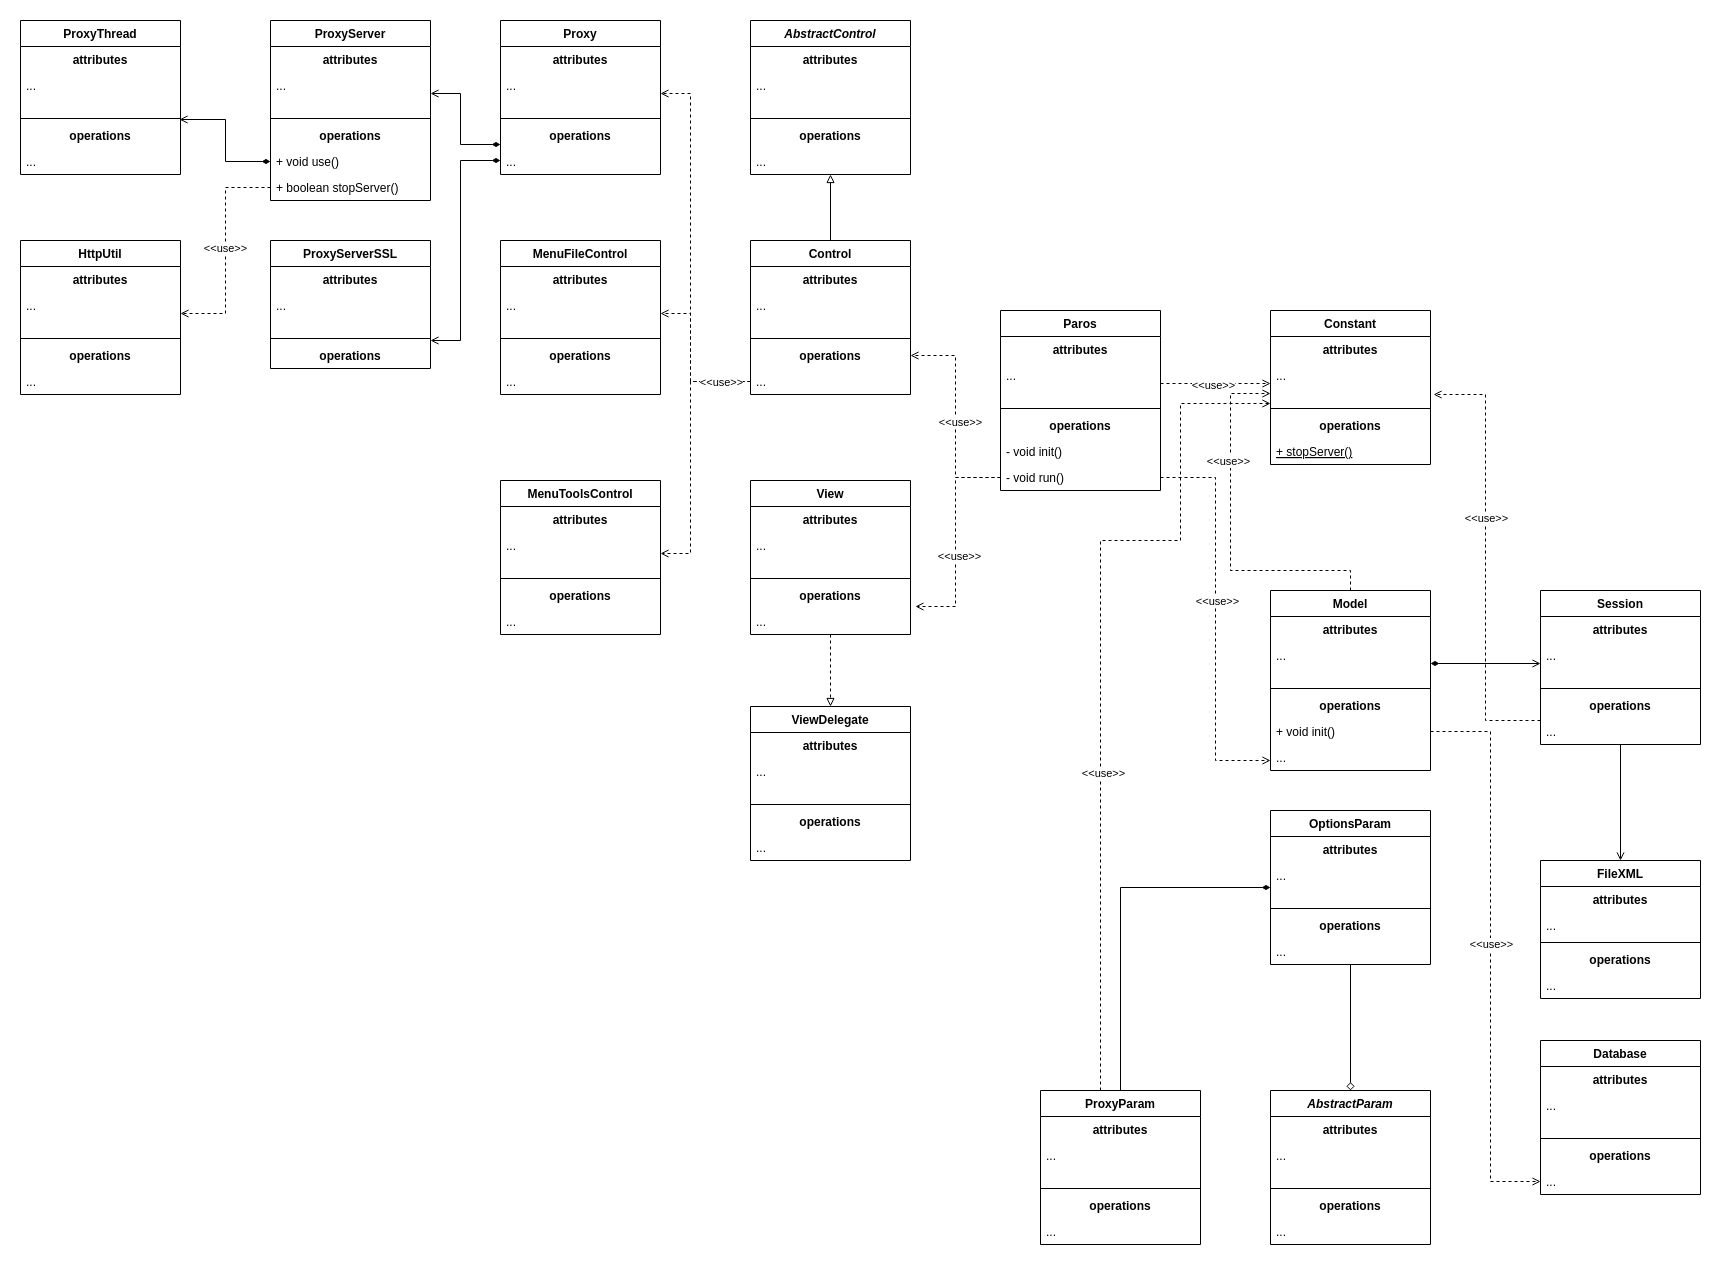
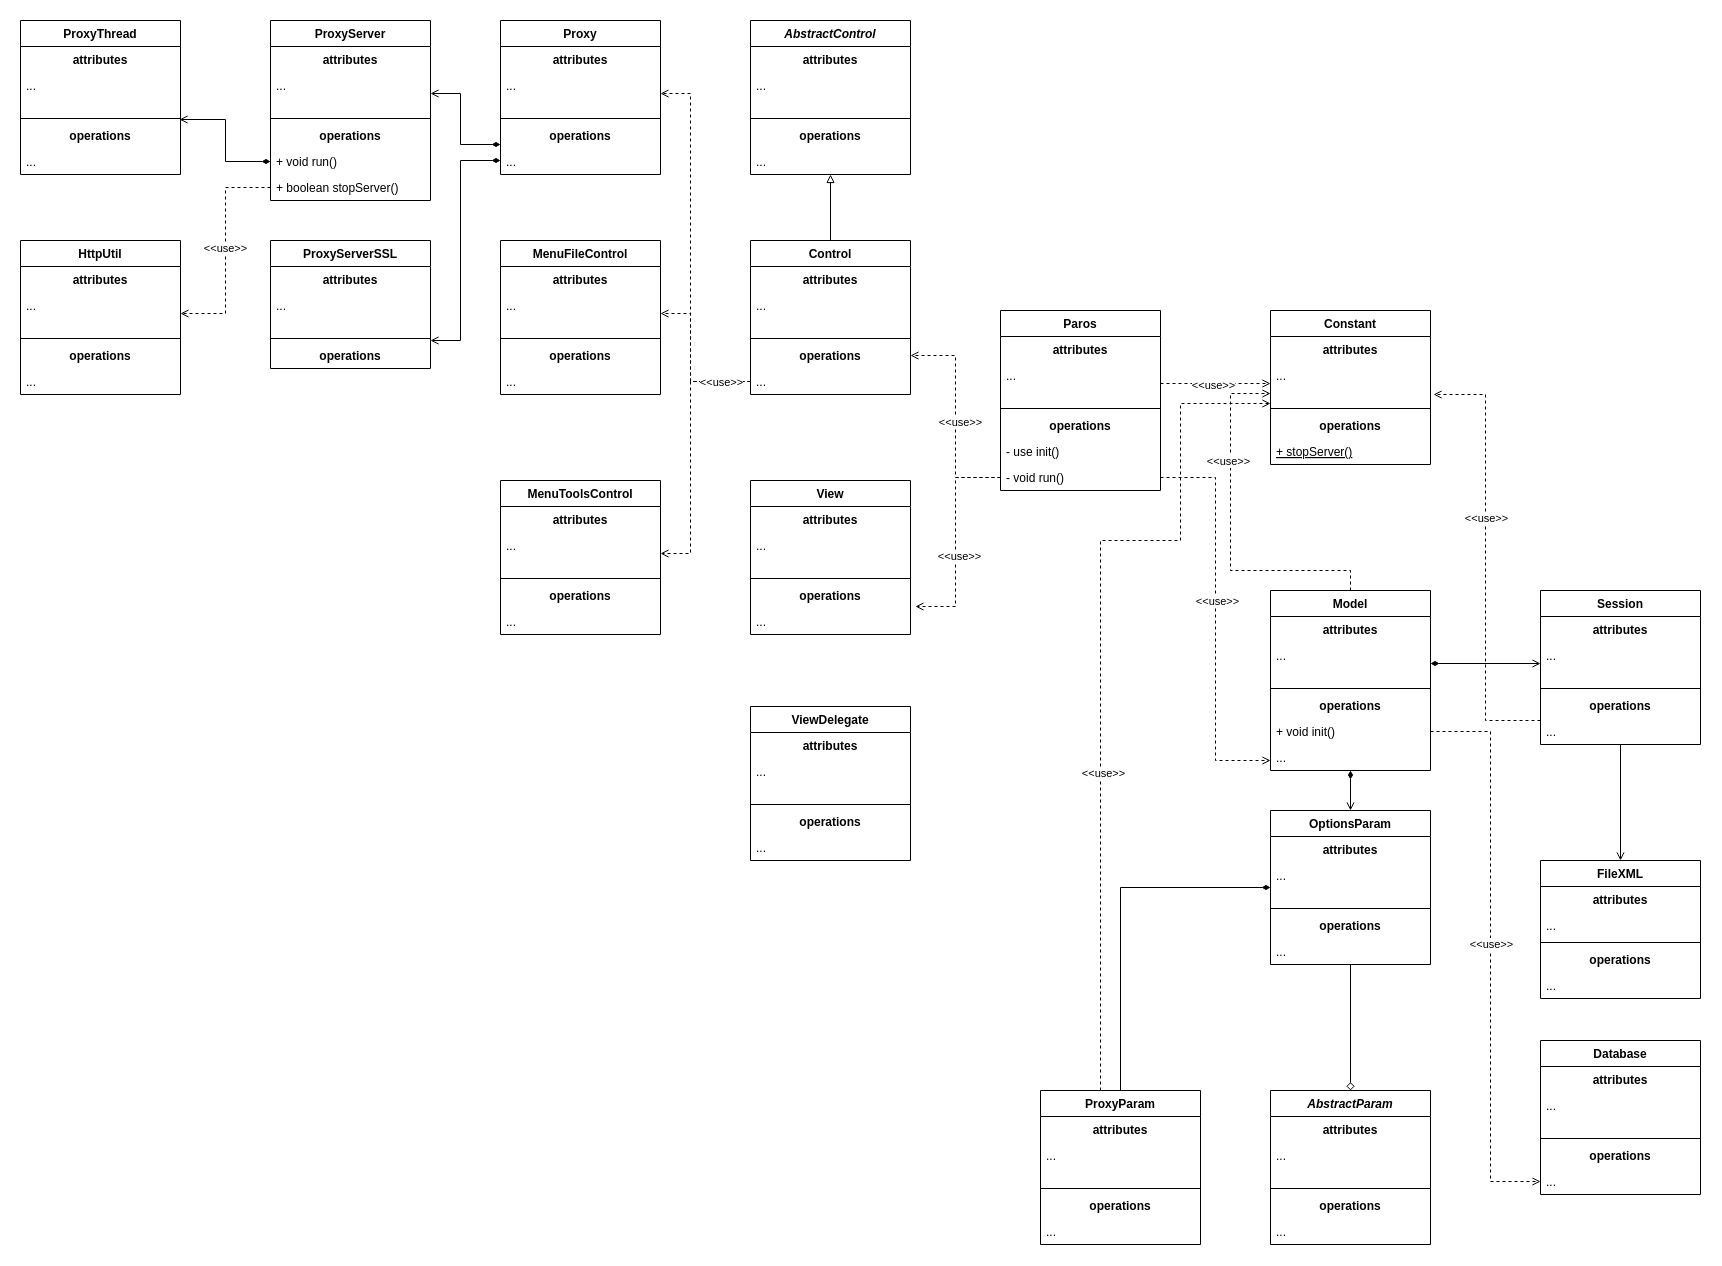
(312, 162) -> (312, 162)
(1042, 452) -> (1040, 452)
(831, 667) -> none
none -> (1351, 793)
